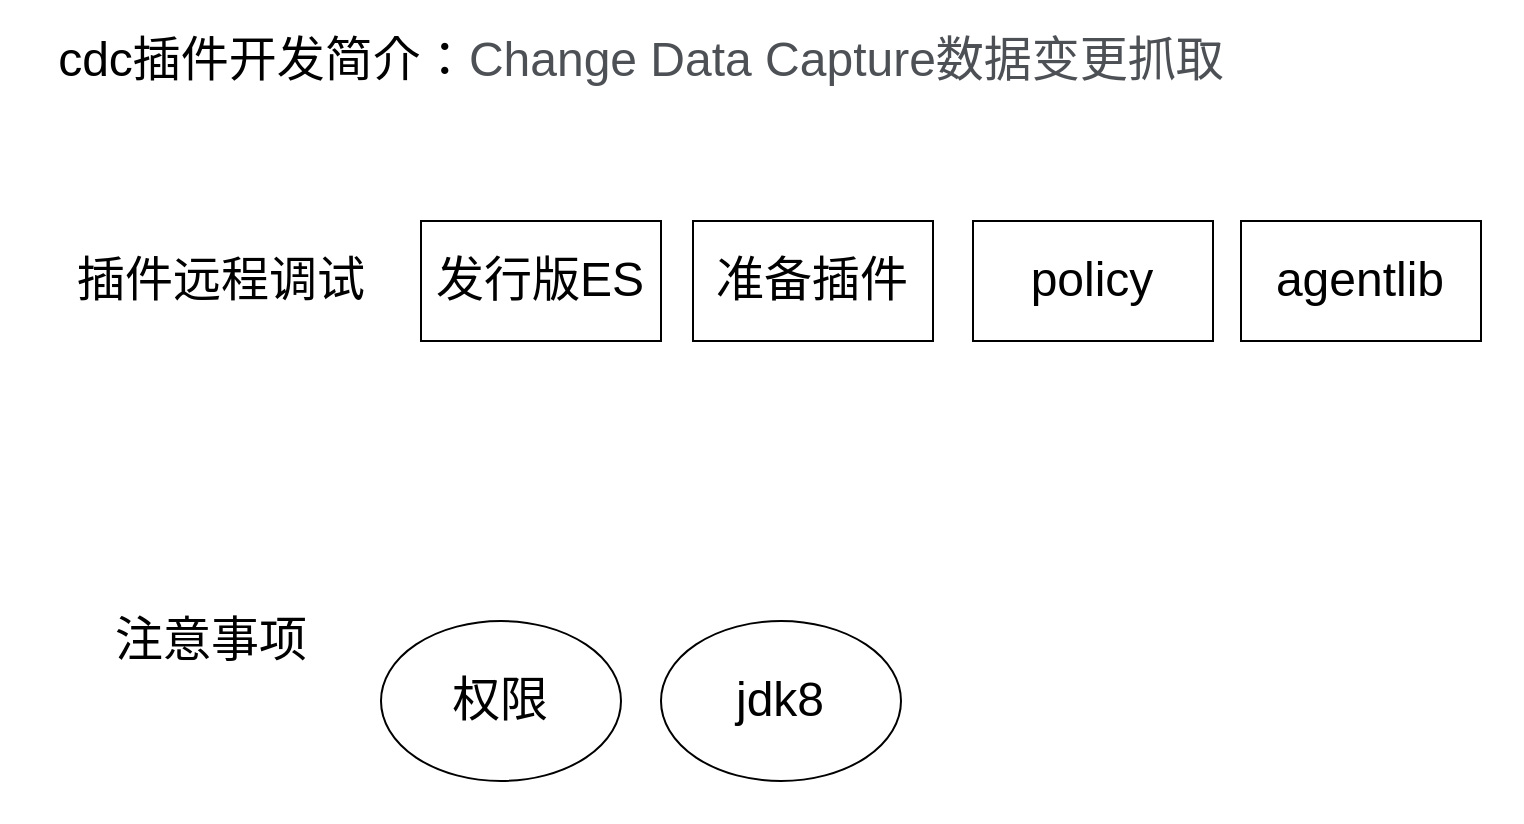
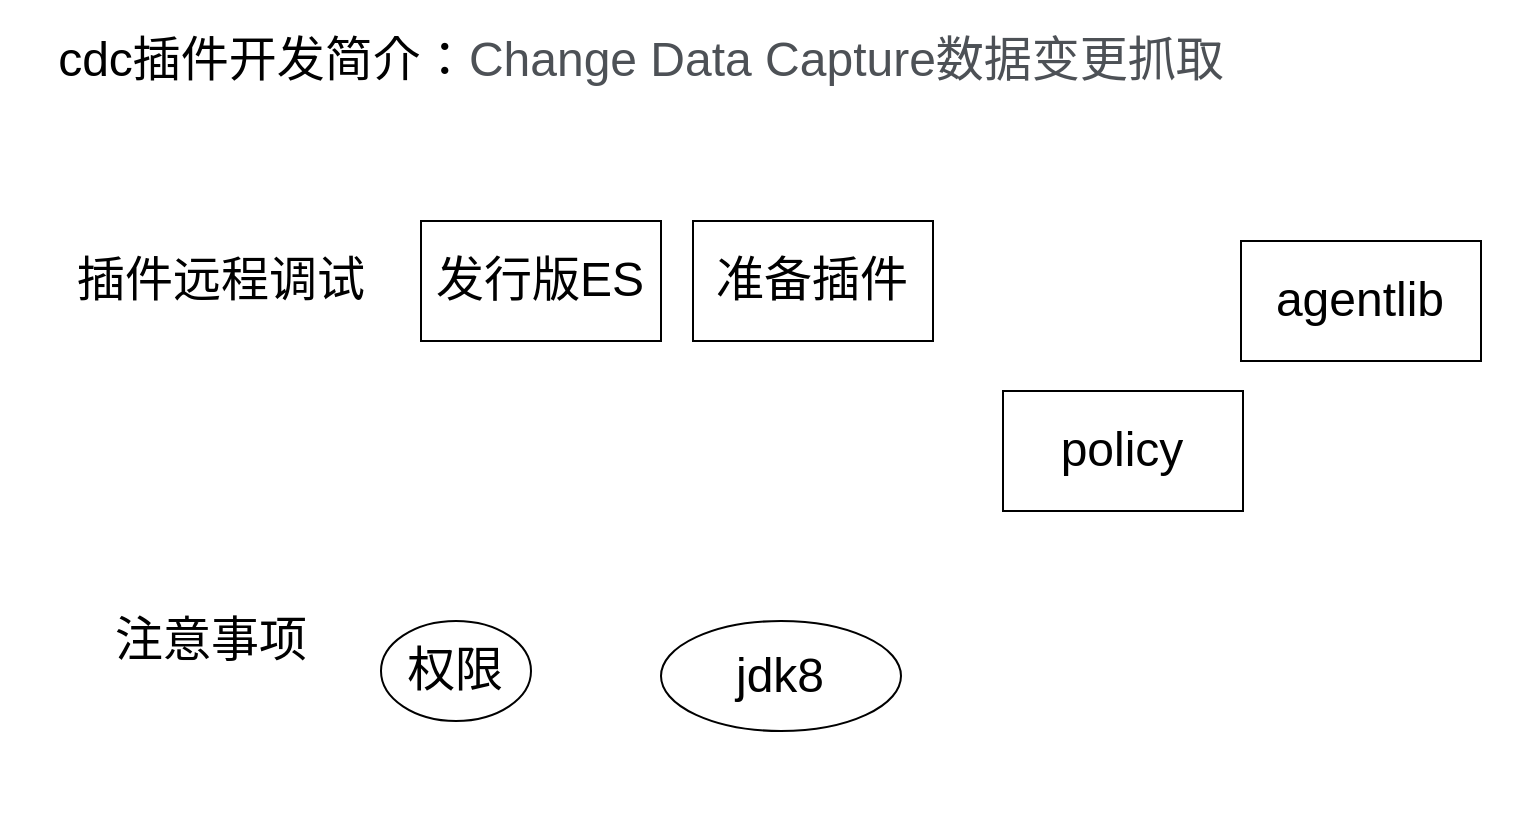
(1093, 281) -> (1123, 451)
(1361, 281) -> (1361, 301)
(501, 701) -> (456, 671)
(781, 701) -> (781, 676)
